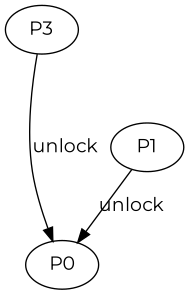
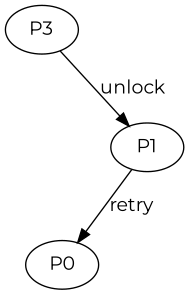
(30, 142) -> (90, 84)
(132, 206) -> (132, 206)
